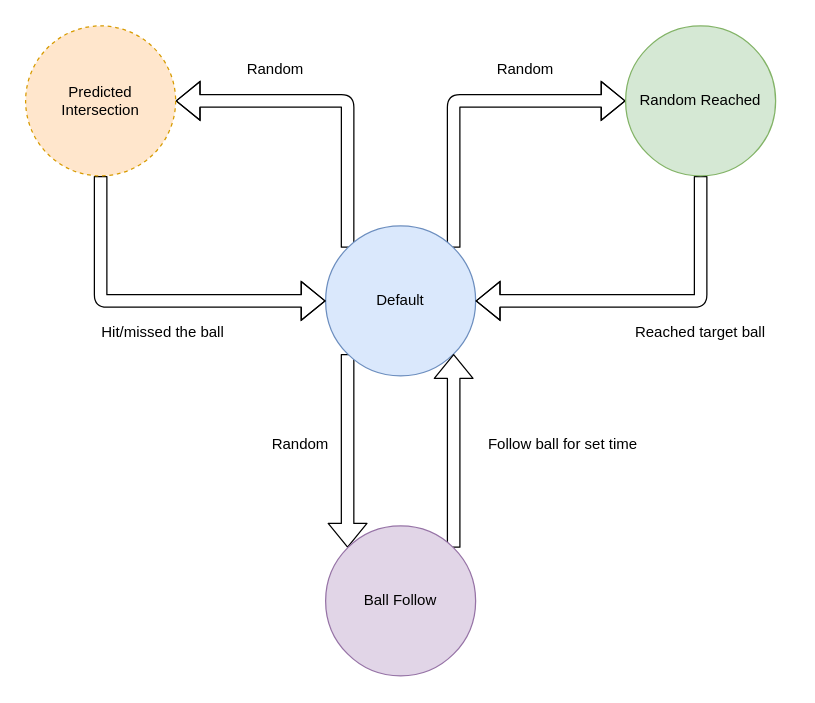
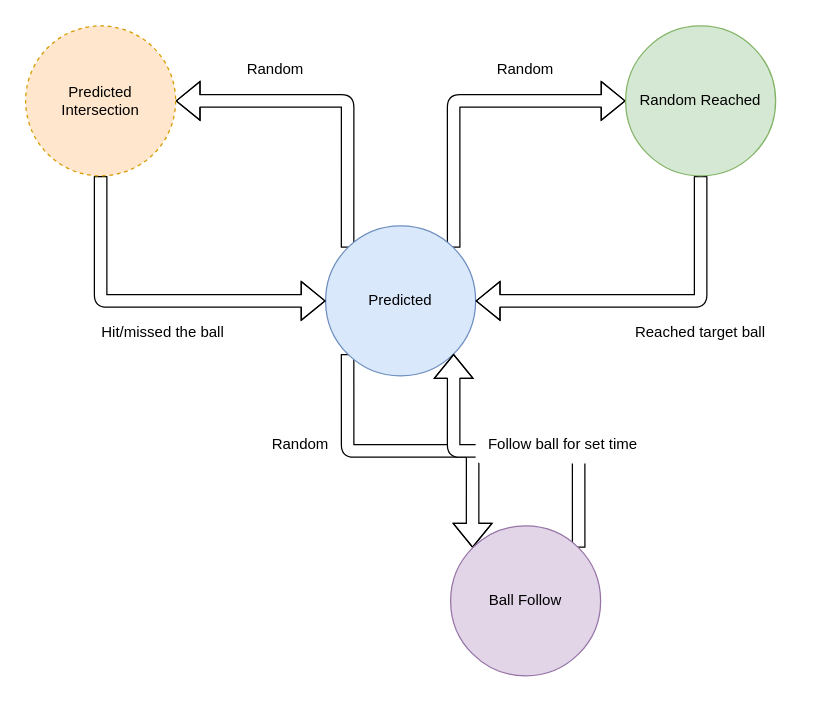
(401, 301) -> (401, 301)
(401, 601) -> (526, 601)
